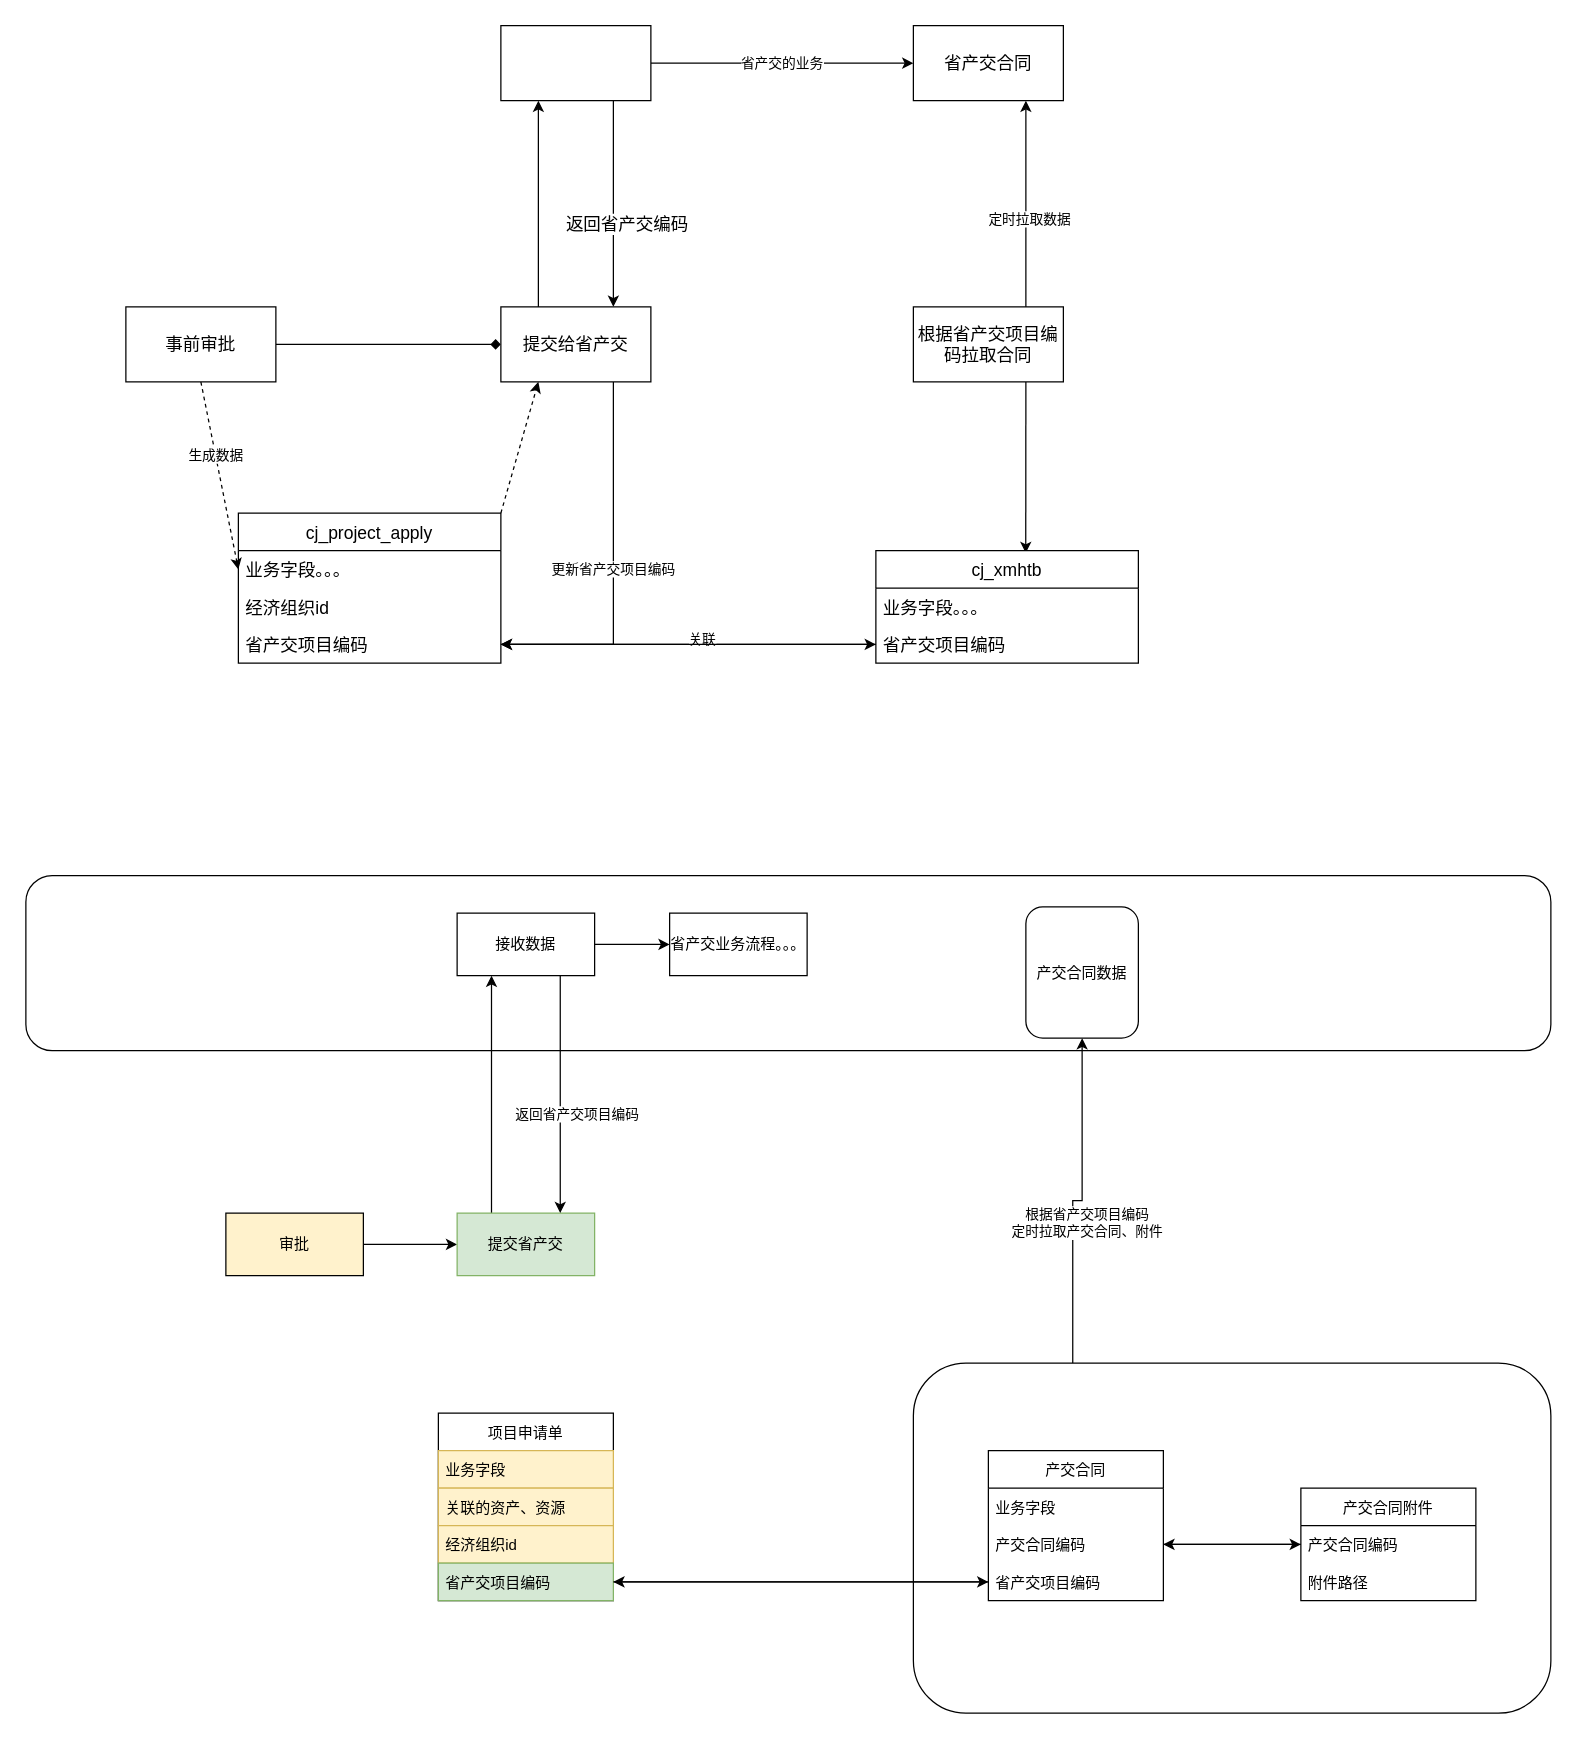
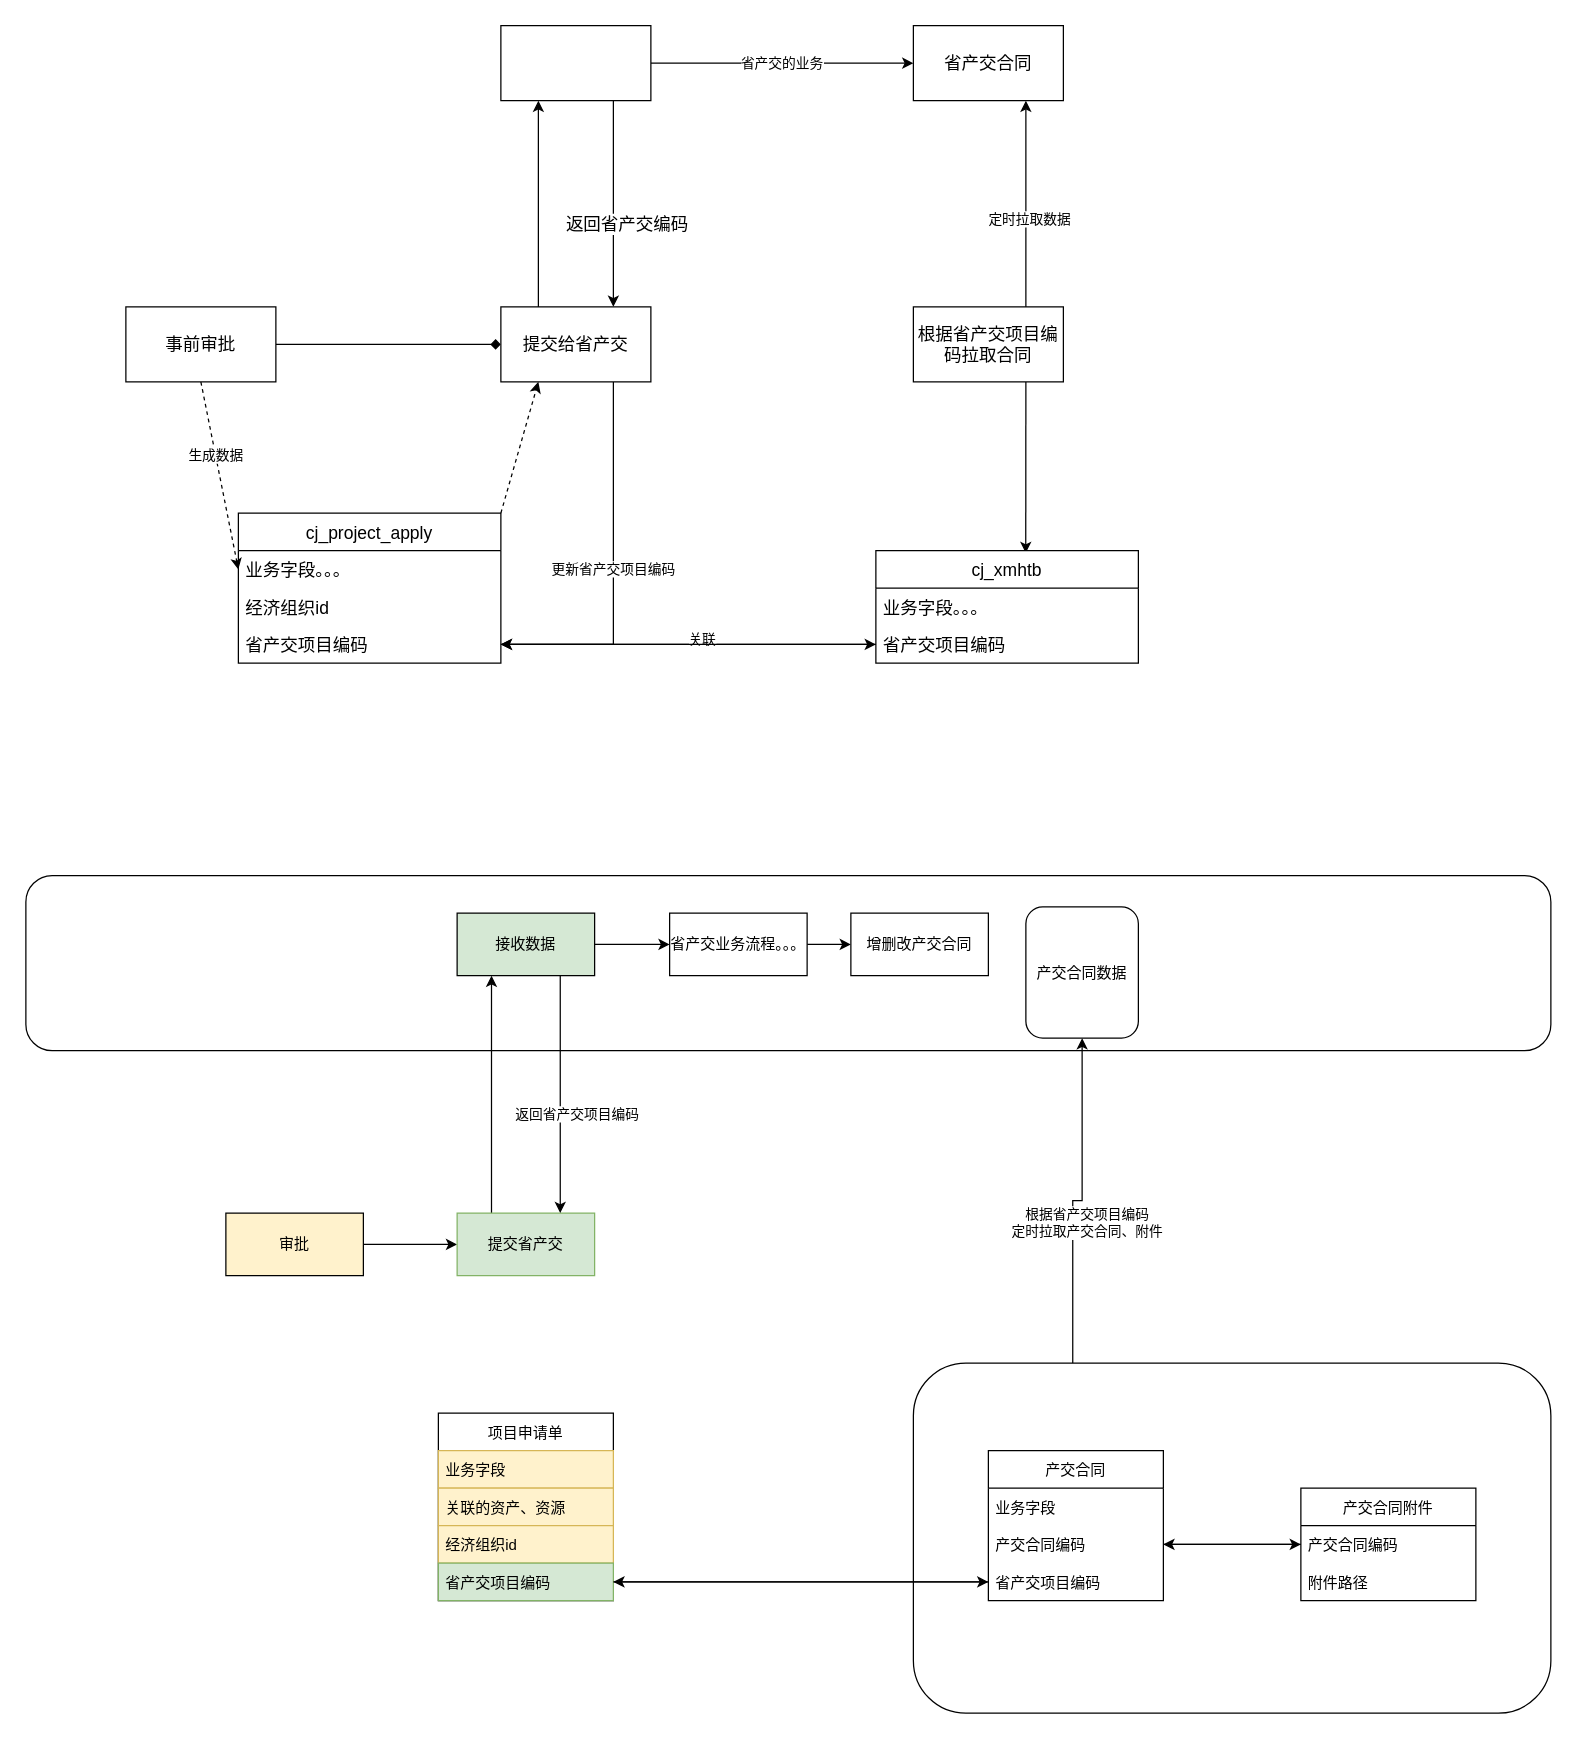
(526, 944) -> (526, 944)
none -> (824, 944)
none -> (919, 944)
